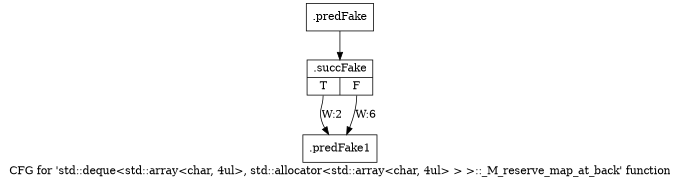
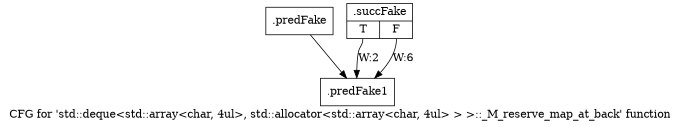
(340, 42) -> (326, 54)
